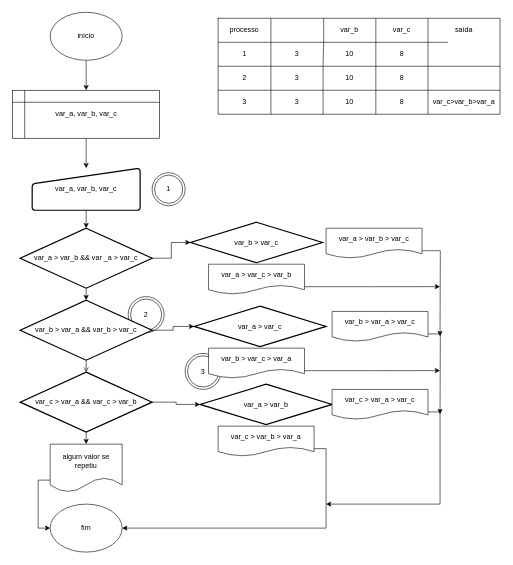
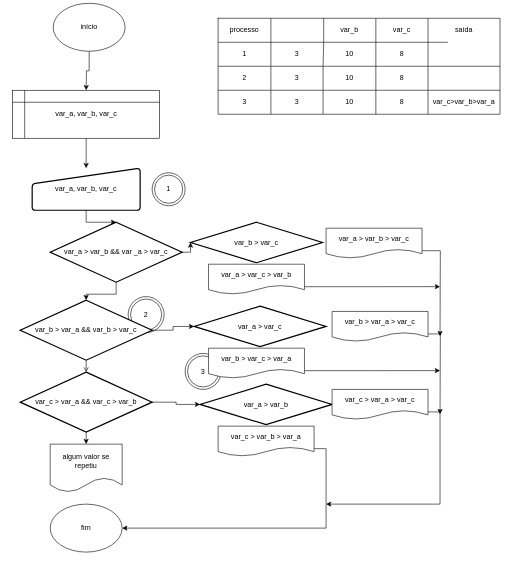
(86, 36) -> (89, 27)
(86, 258) -> (116, 252)
(40, 528) -> none
